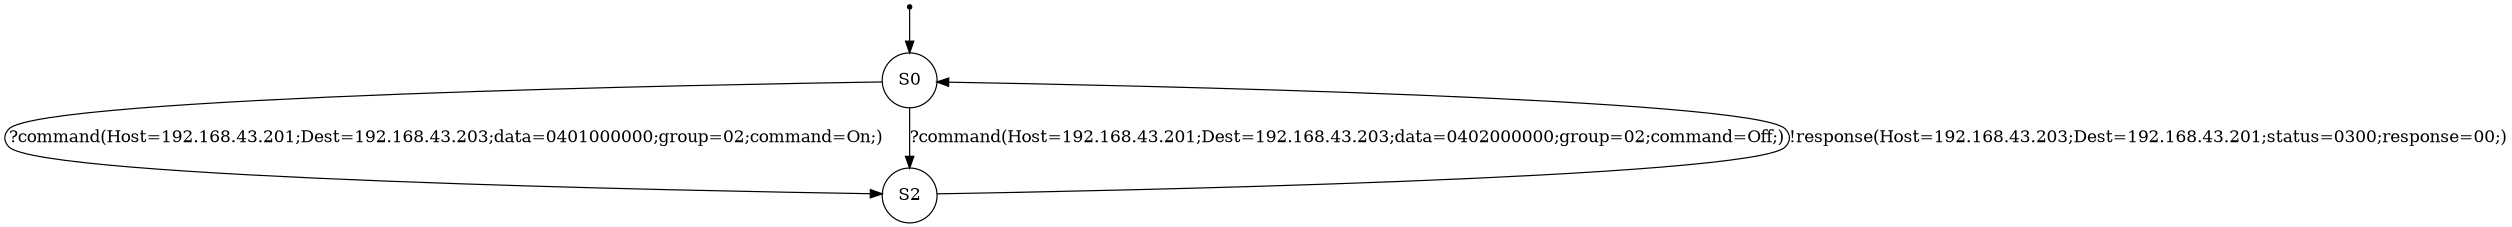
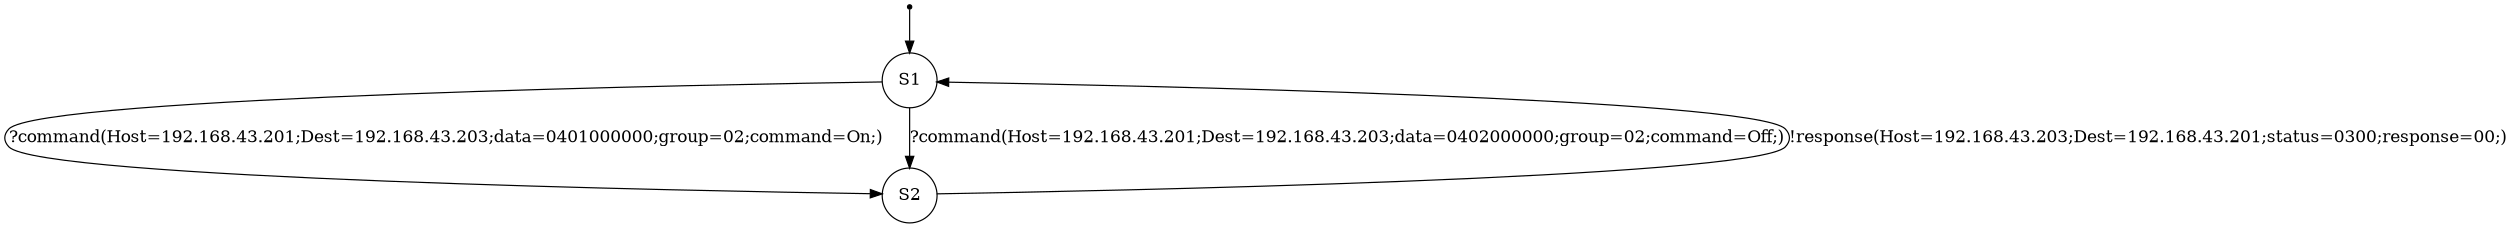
(910, 80) -> (910, 80)
